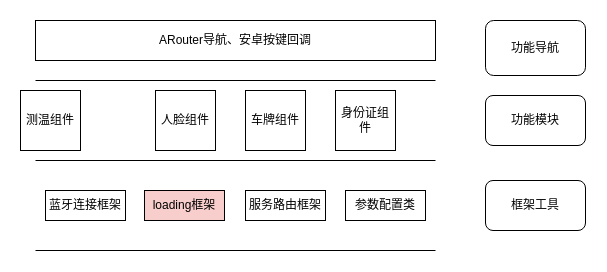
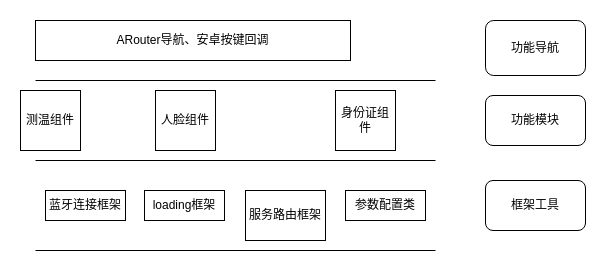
(236, 41) -> (193, 41)
(276, 121) -> none
(185, 206) -> (185, 206)
(286, 206) -> (286, 216)
